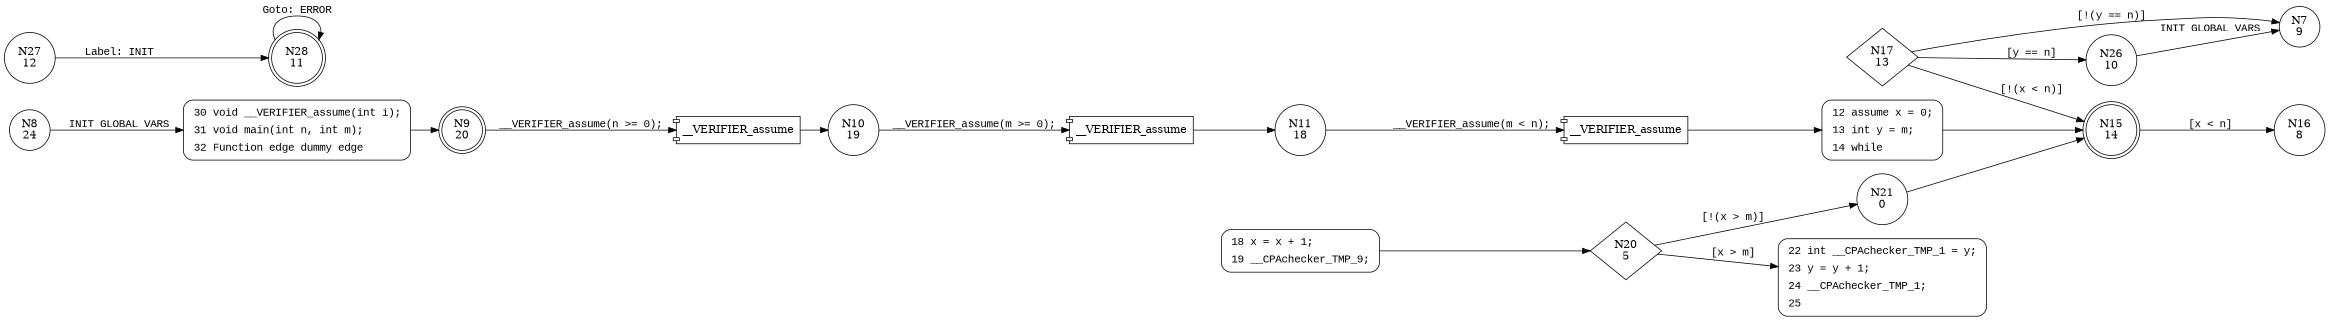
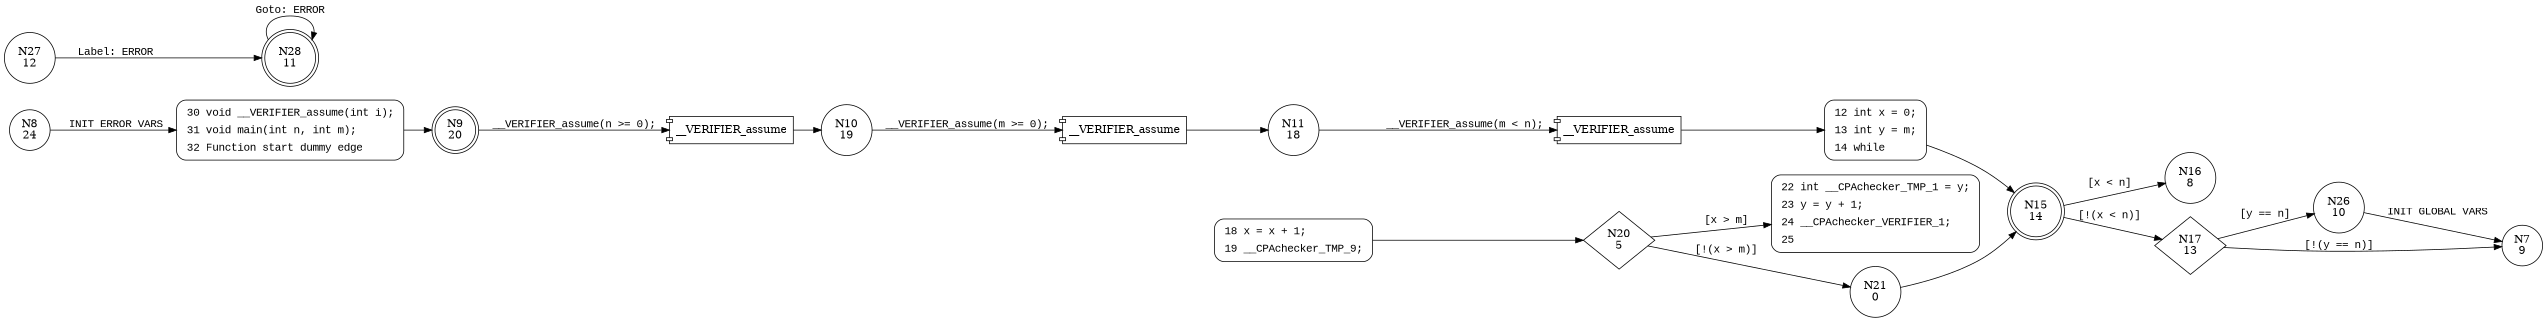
(119, 52) -> (116, 52)
(1993, 92) -> (2109, 228)
(1892, 113) -> (1885, 113)
(119, 124) -> (116, 124)
(288, 148) -> (284, 148)
(1867, 286) -> (1876, 222)
